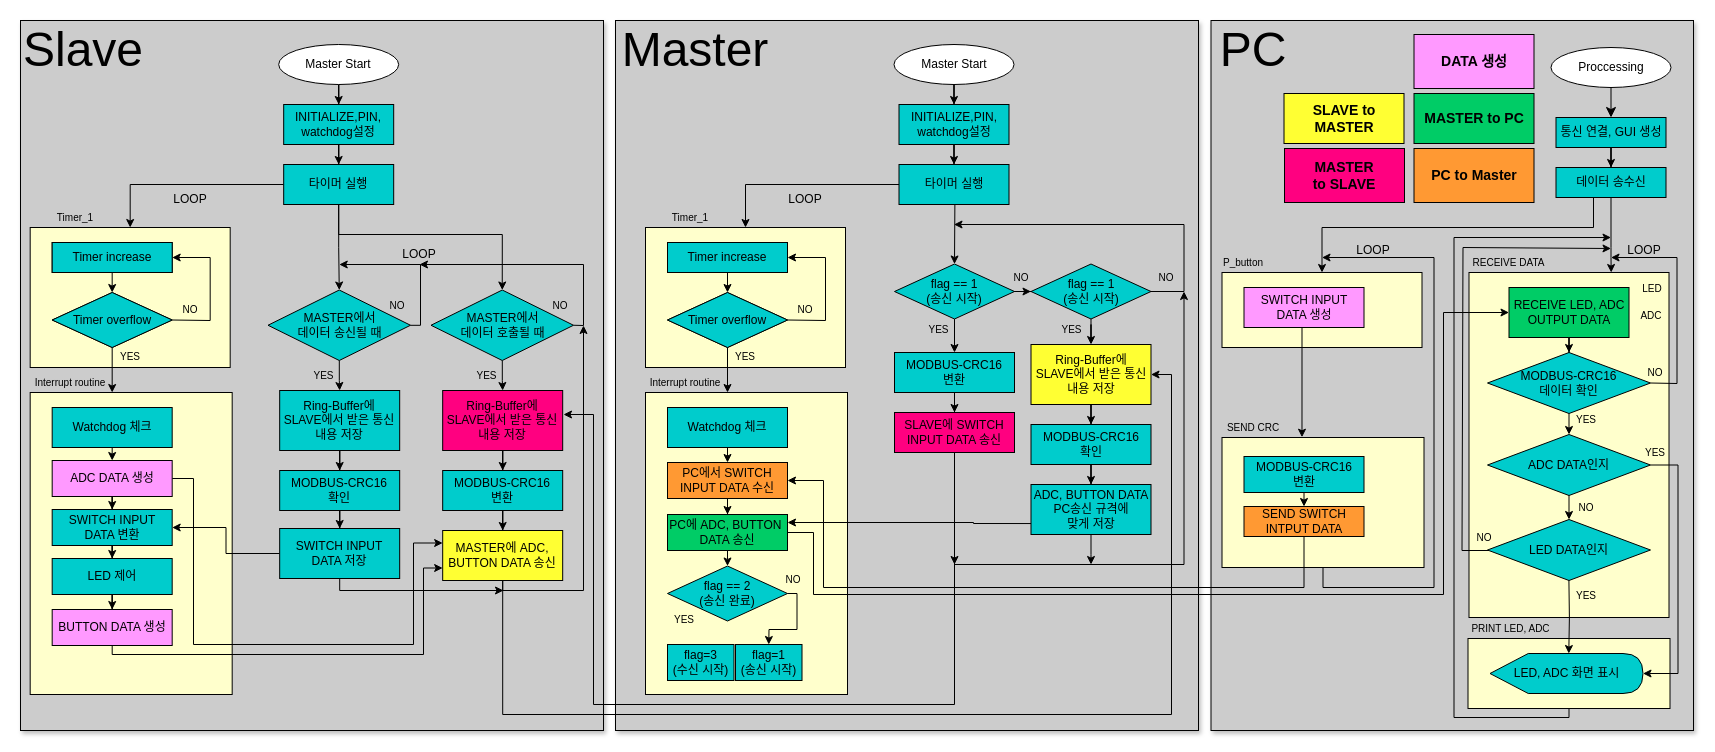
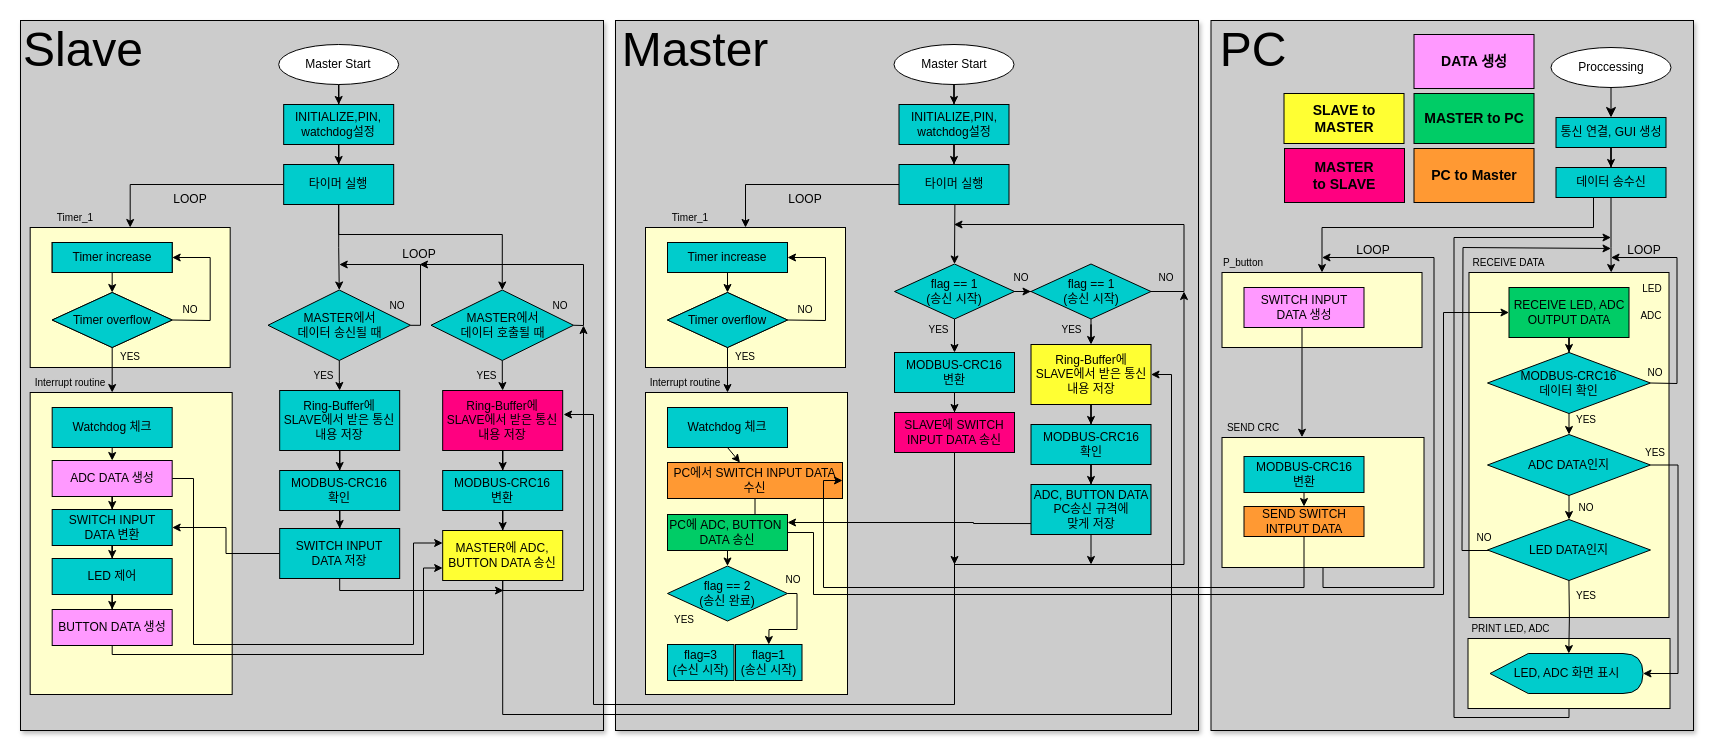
(728, 481) -> (755, 481)
